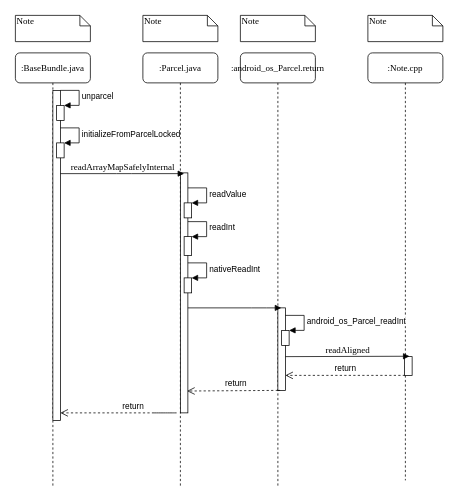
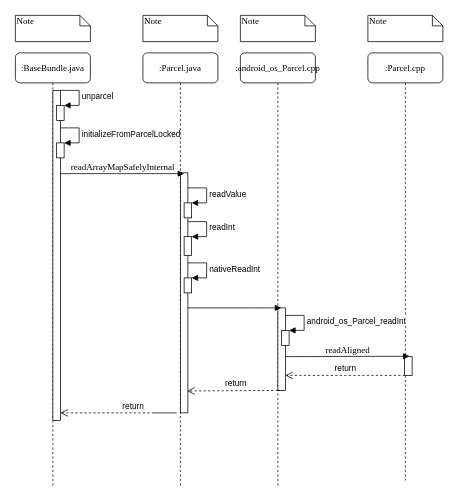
(278, 68) -> (278, 68)
(405, 68) -> (405, 68)
